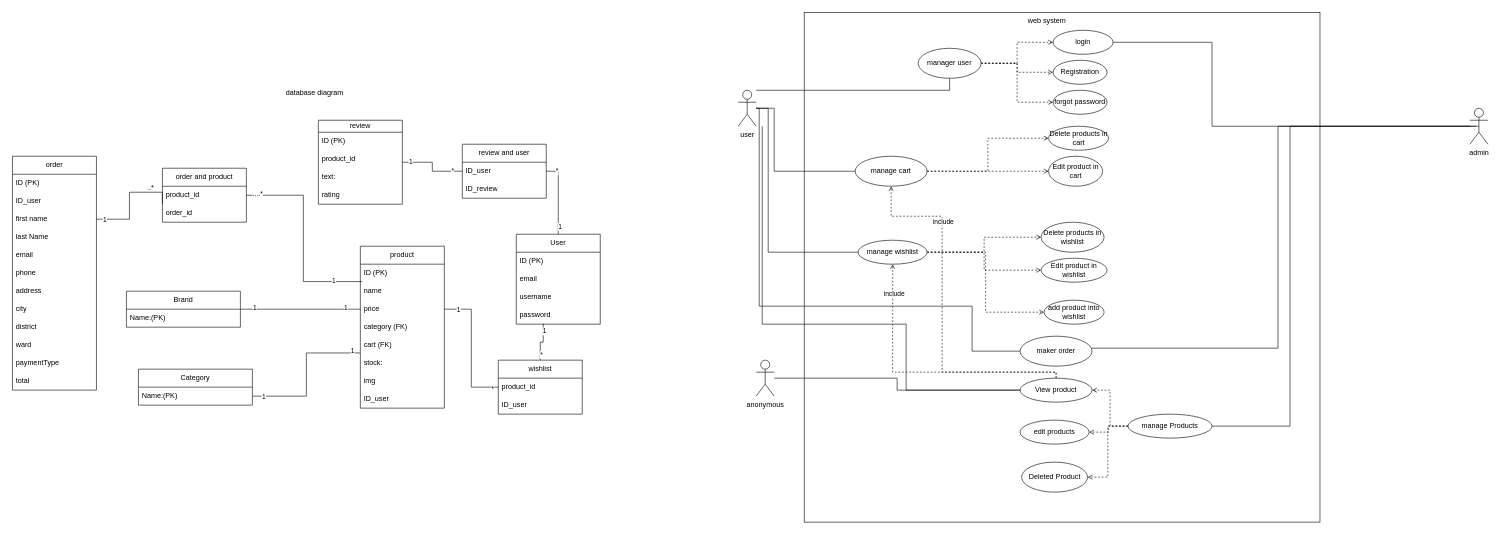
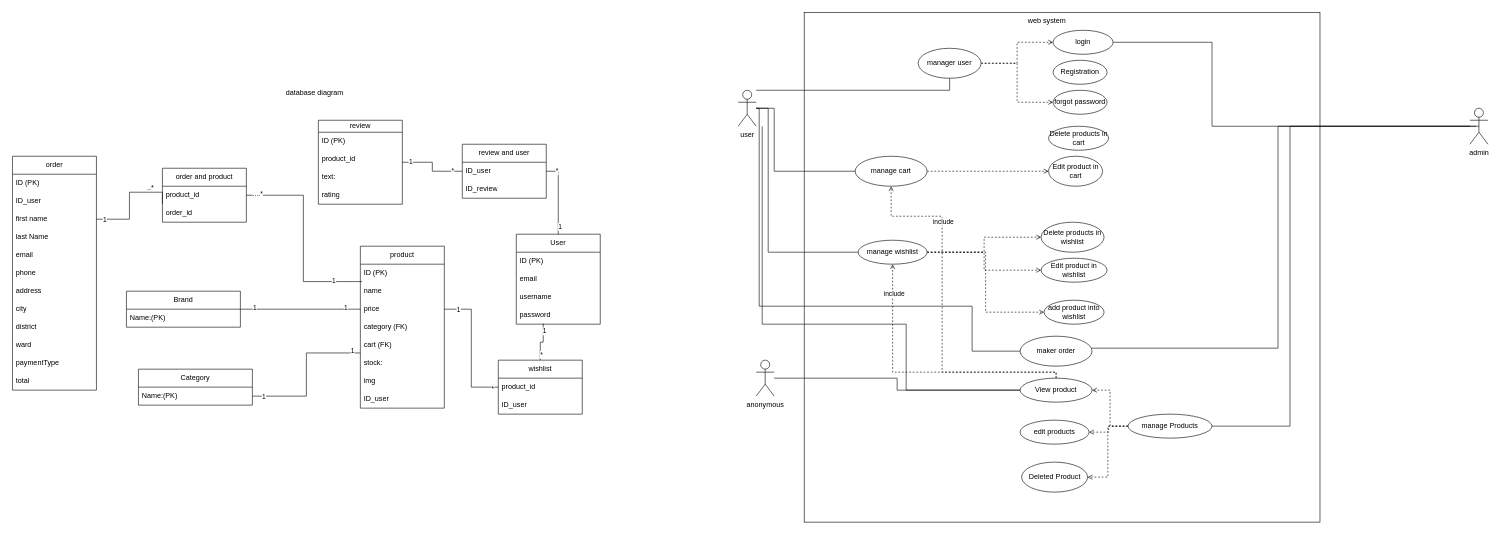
(1036, 72) -> none
(1002, 138) -> none
